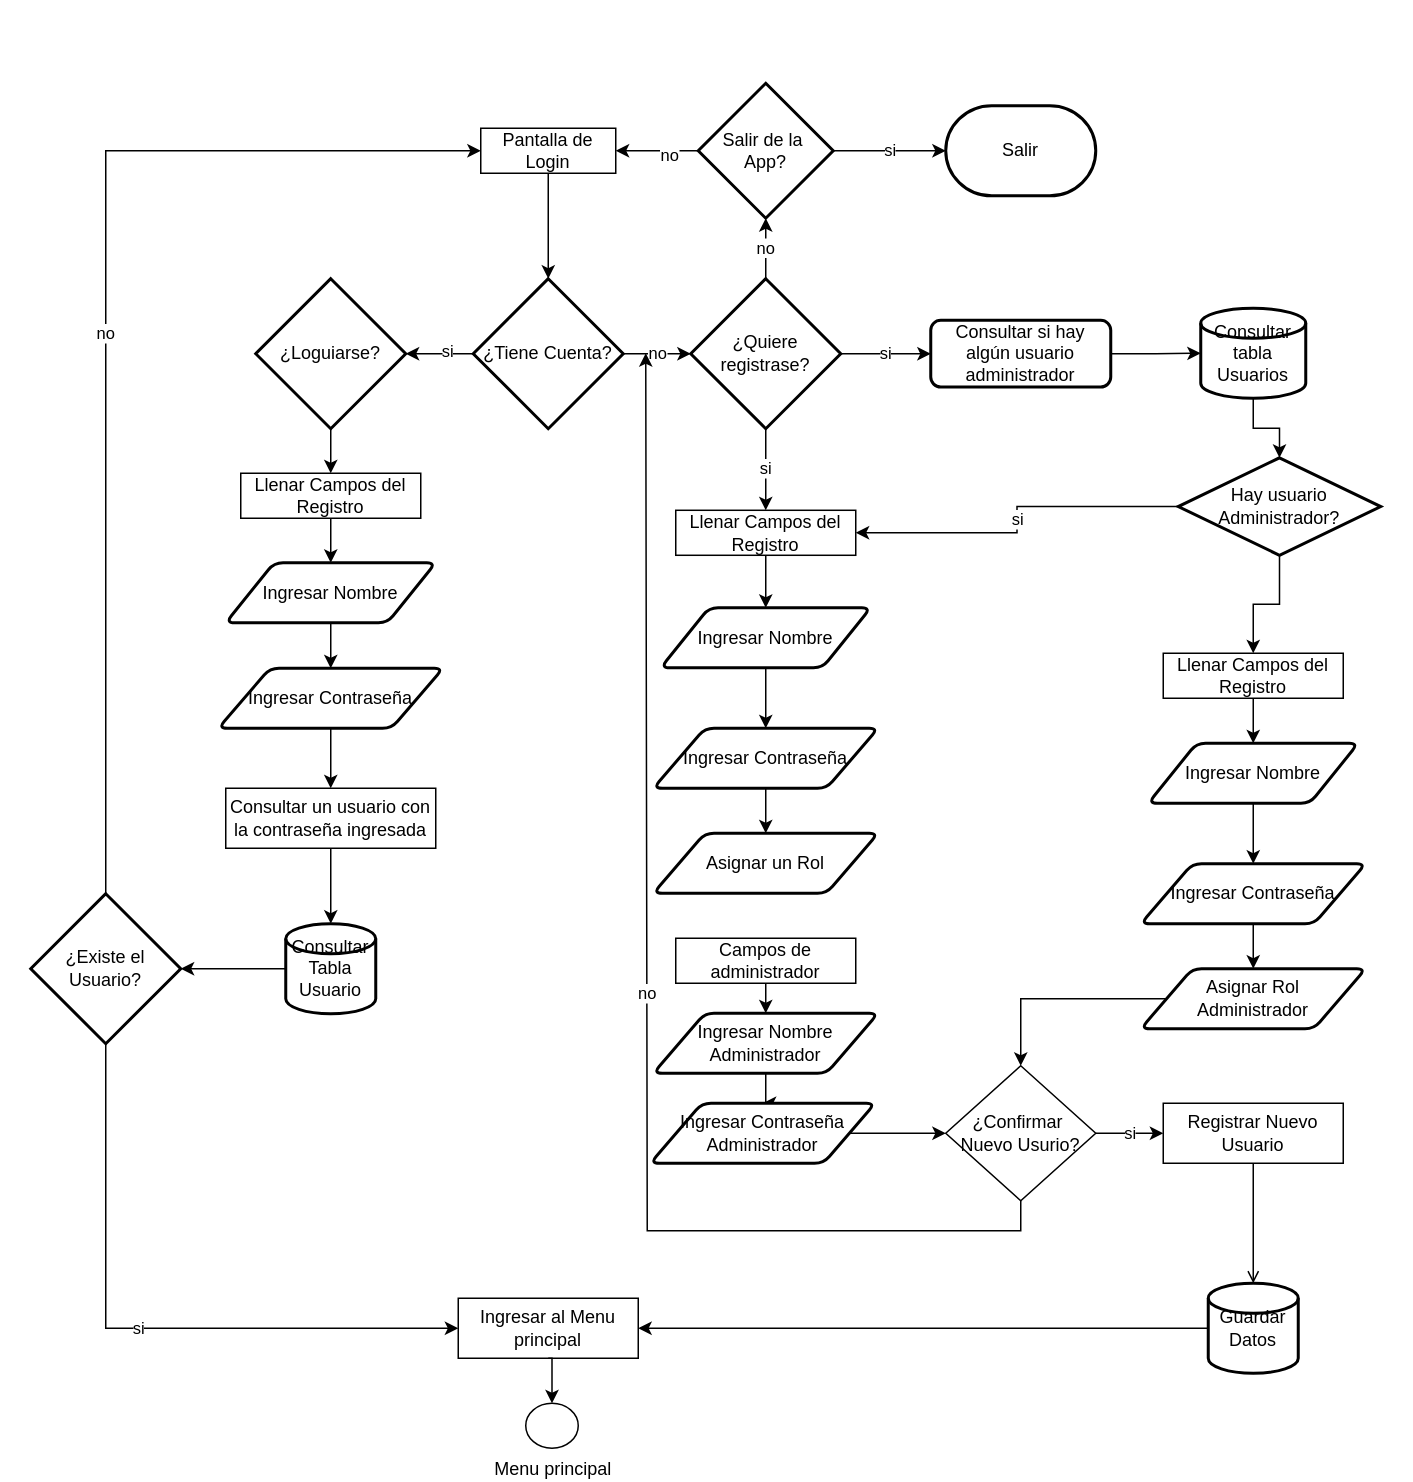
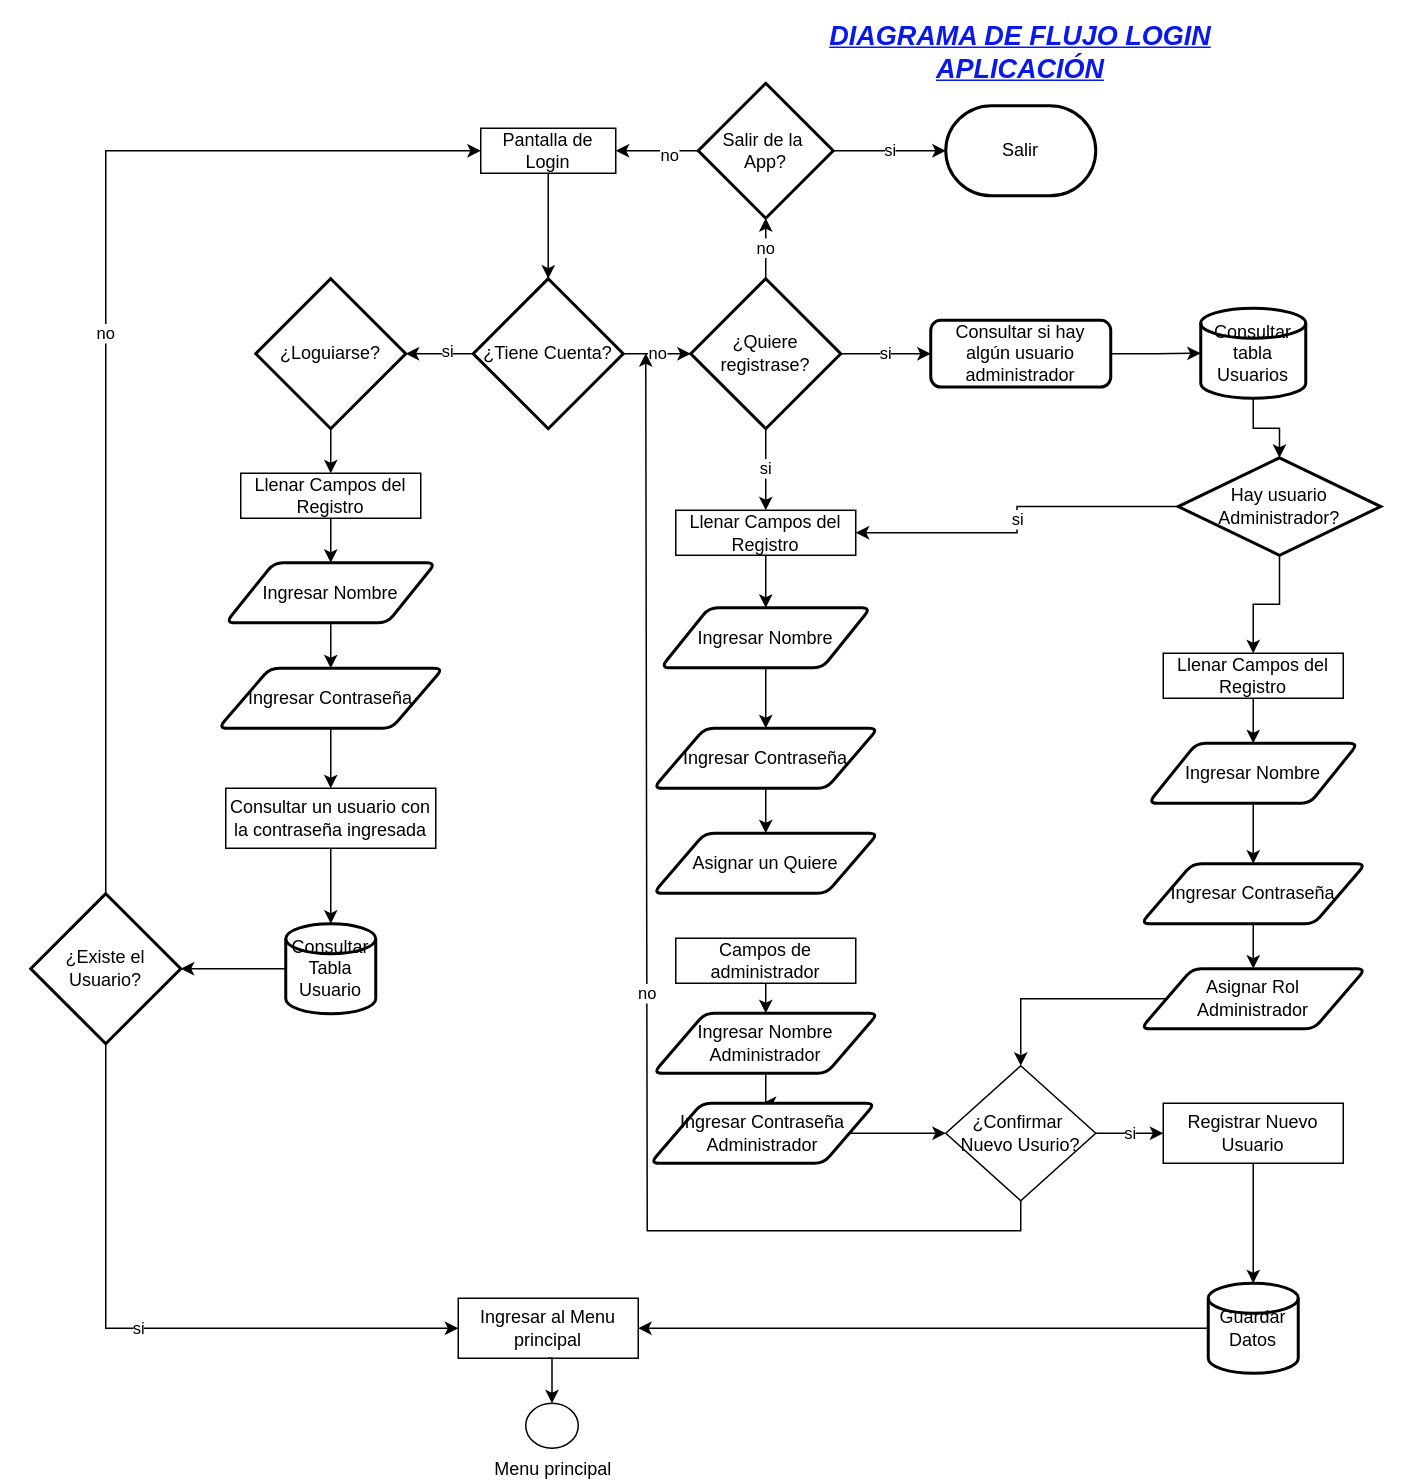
none -> (1021, 53)
(766, 863) -> (766, 863)
(1253, 1274) -> (1253, 1272)
